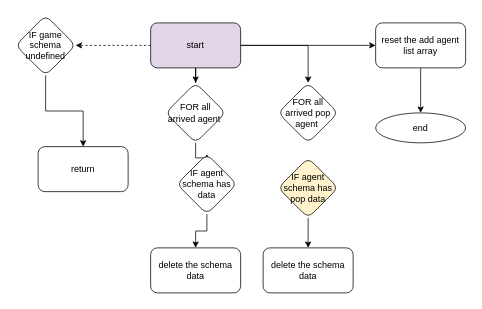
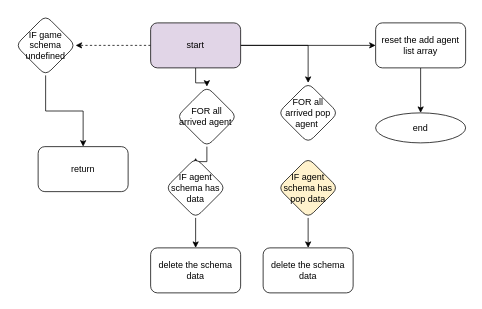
(195, 113) -> (207, 117)
(207, 184) -> (195, 188)
